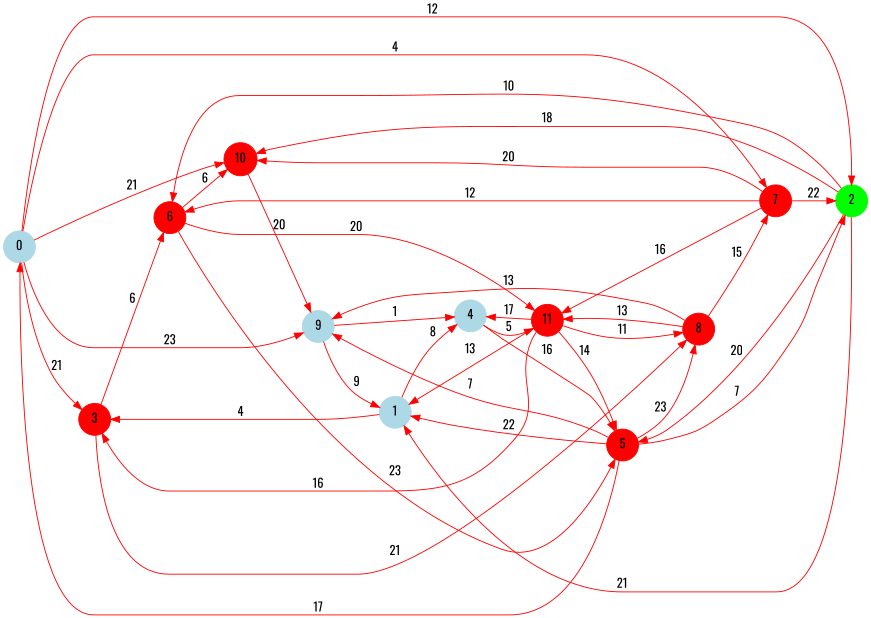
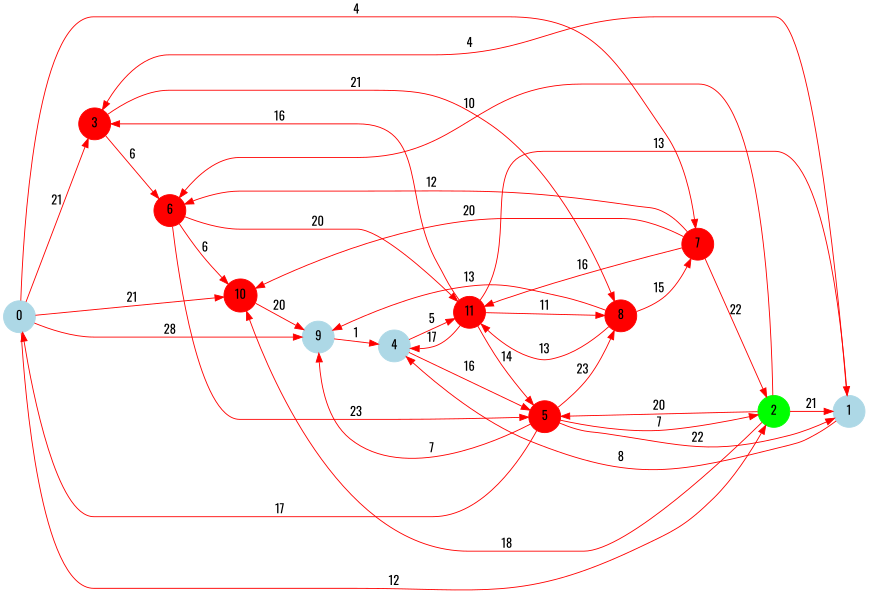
(170, 341) -> (170, 330)
(341, 378) -> none
